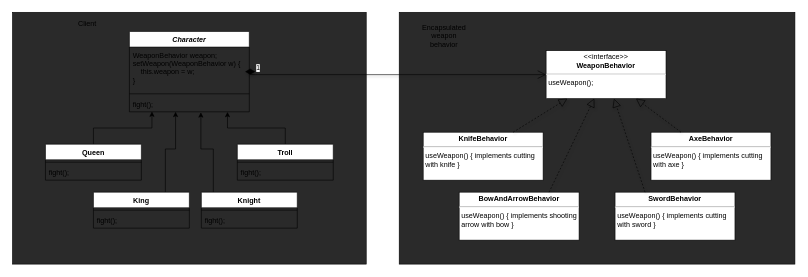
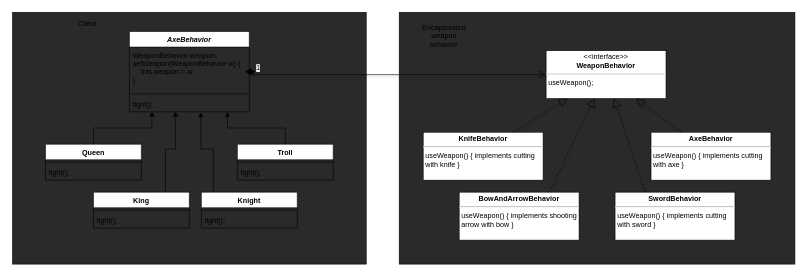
(189, 40) -> (189, 40)
